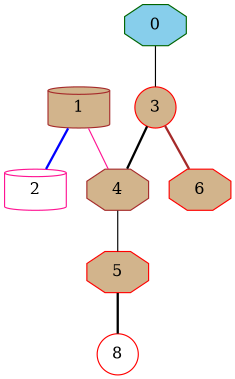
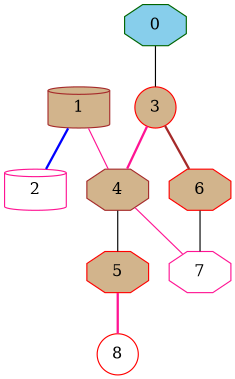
(137, 147) -> (137, 147)
none -> (200, 272)
(118, 313) -> (118, 313)
